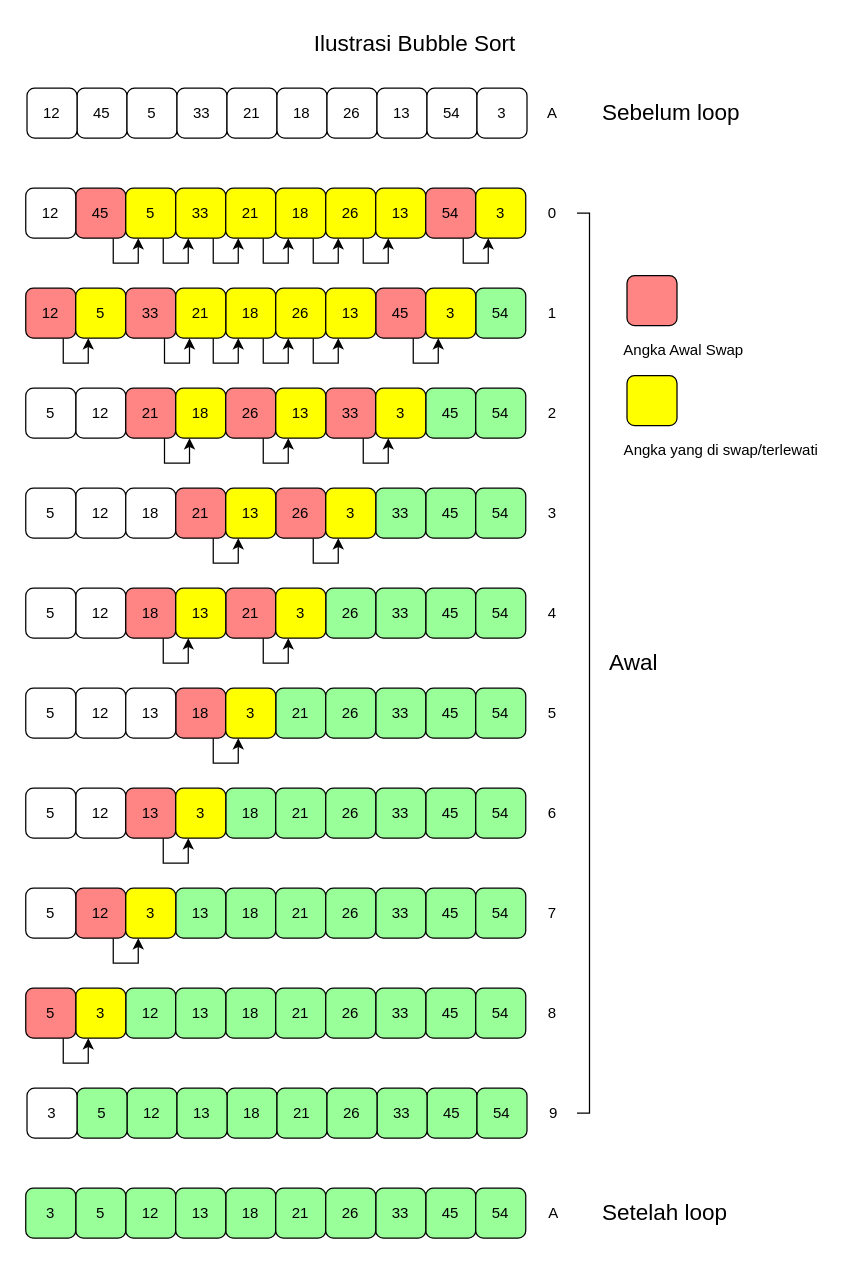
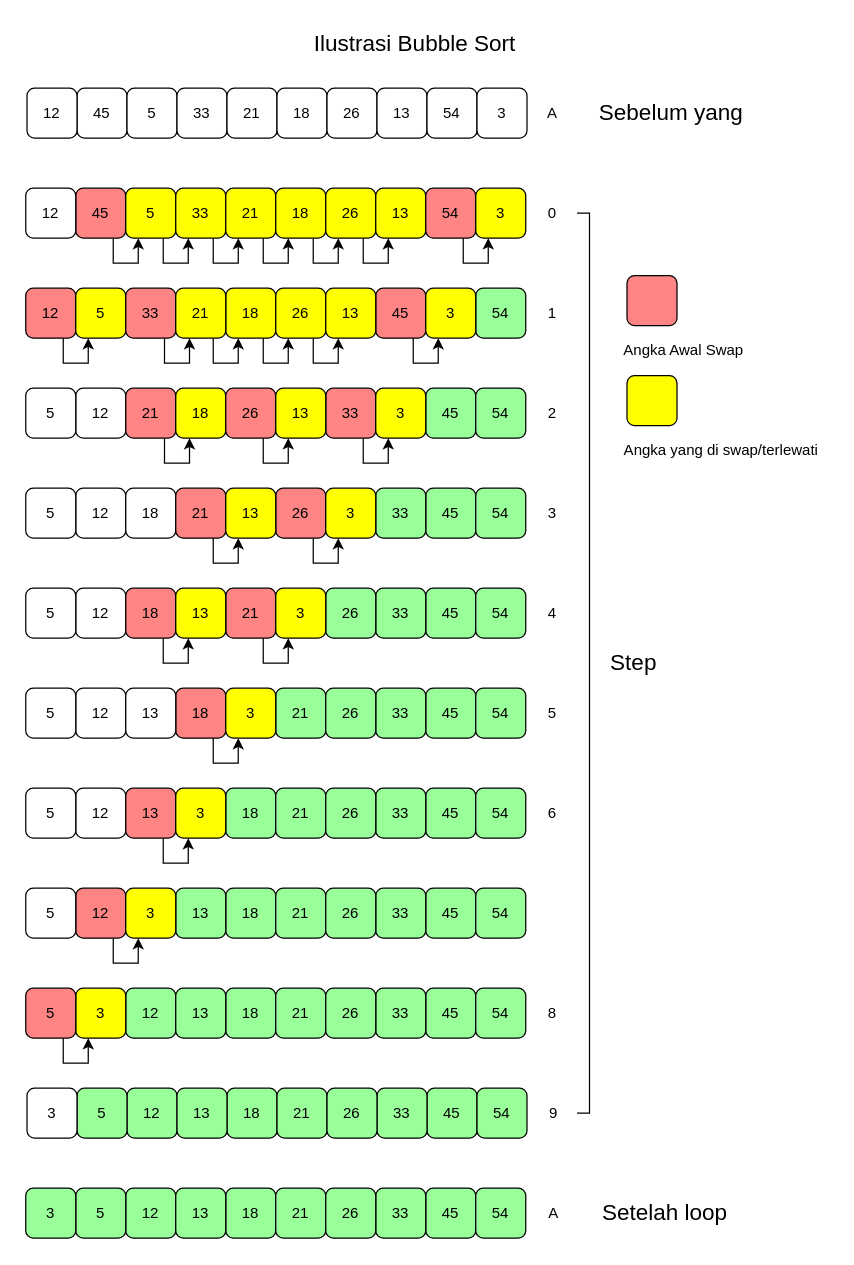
(671, 113) -> (671, 113)
(634, 663) -> (634, 663)
(552, 913) -> none
